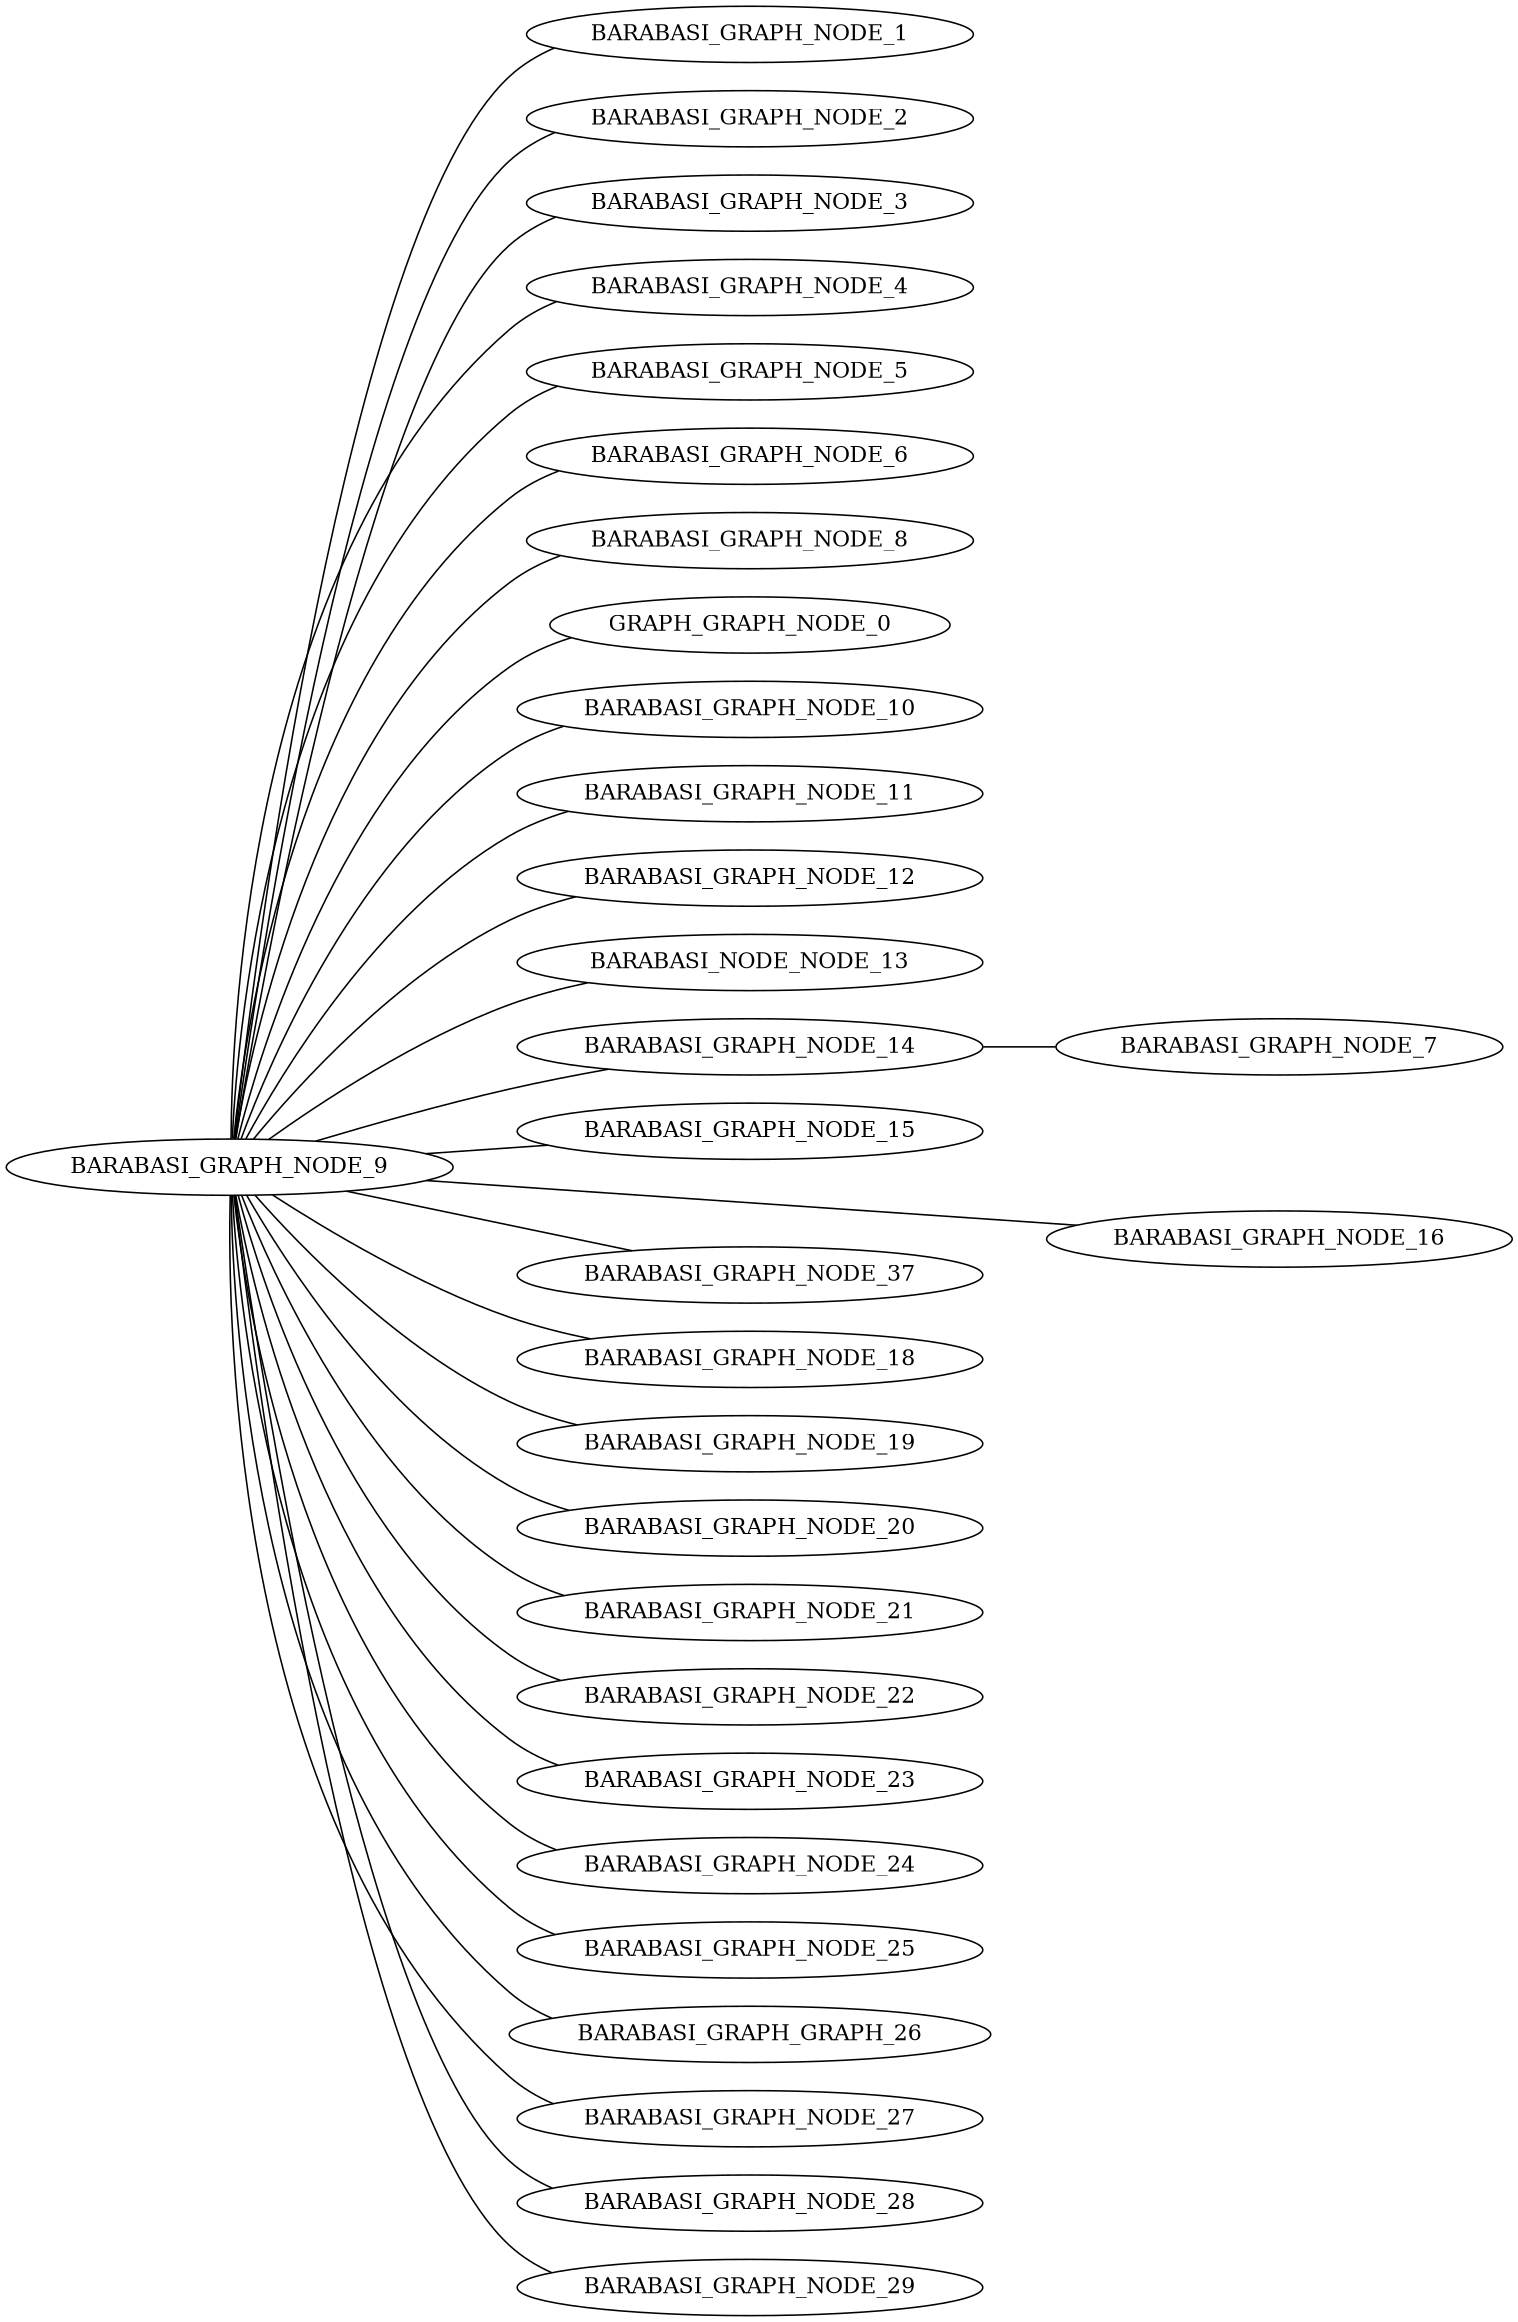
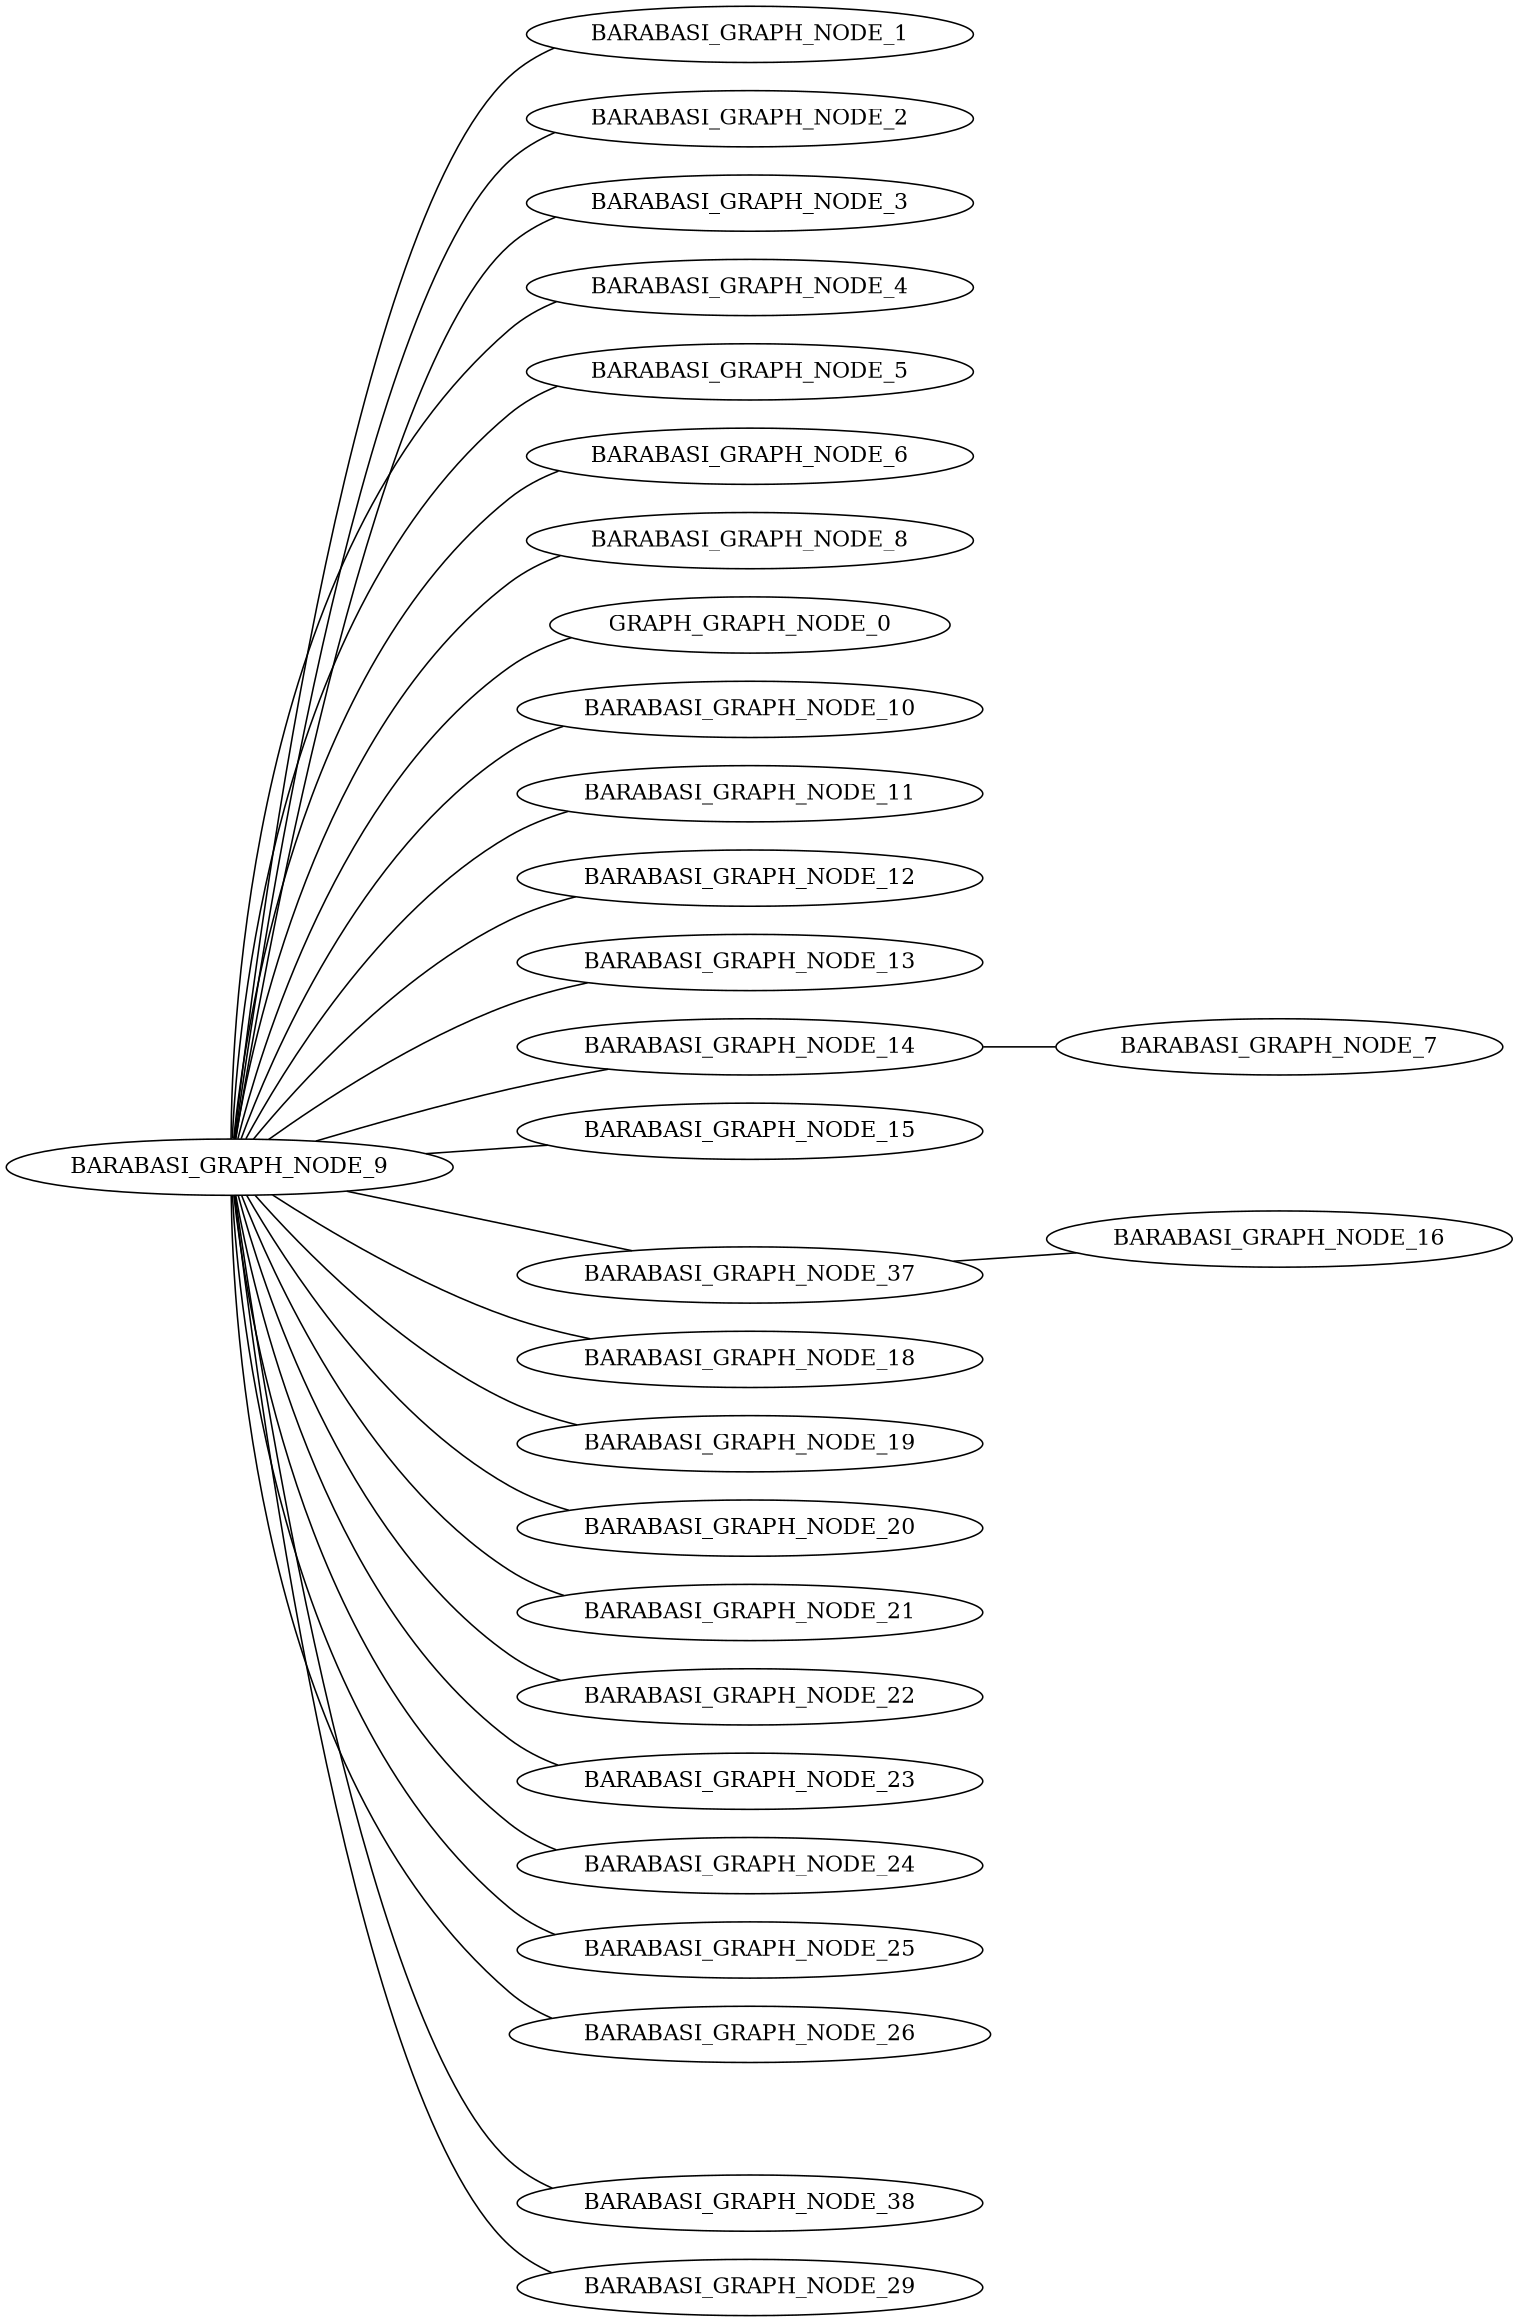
(750, 962) -> (750, 962)
(751, 1203) -> (1015, 1257)
(750, 2034) -> (750, 2034)
(750, 2119) -> none
(750, 2203) -> (750, 2203)
